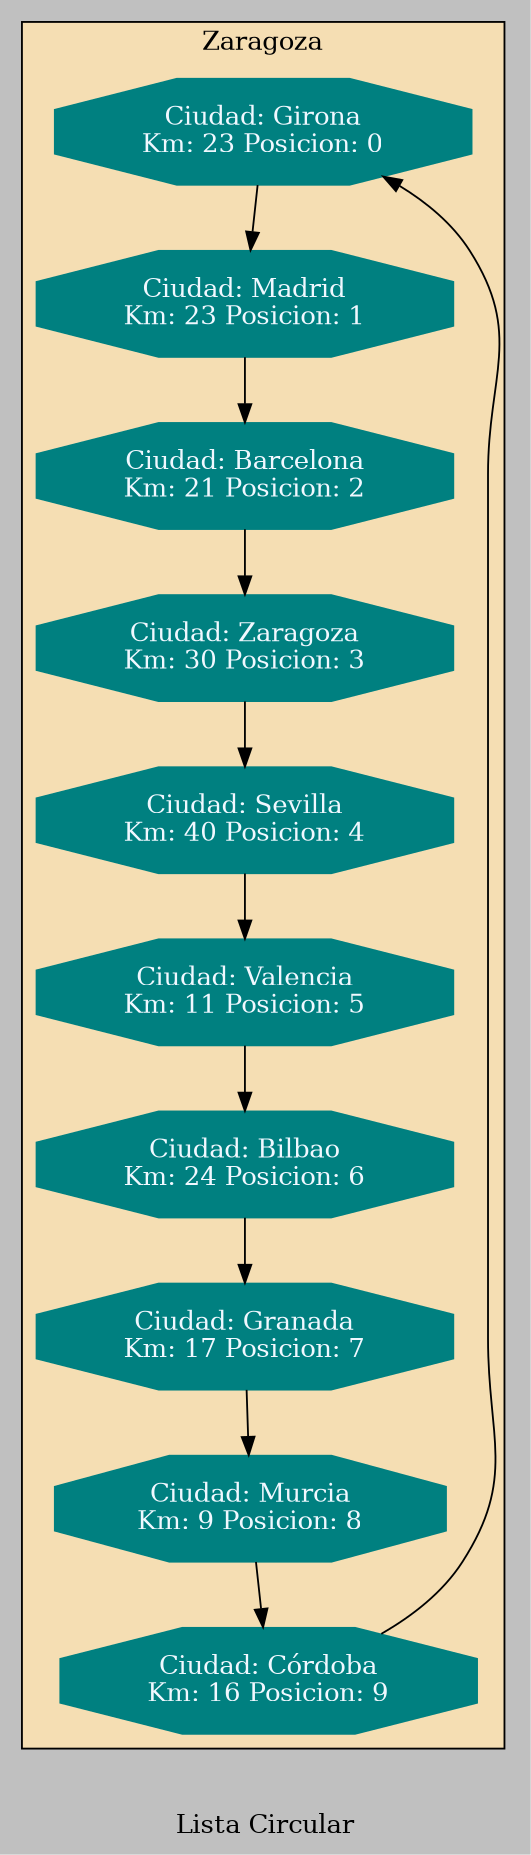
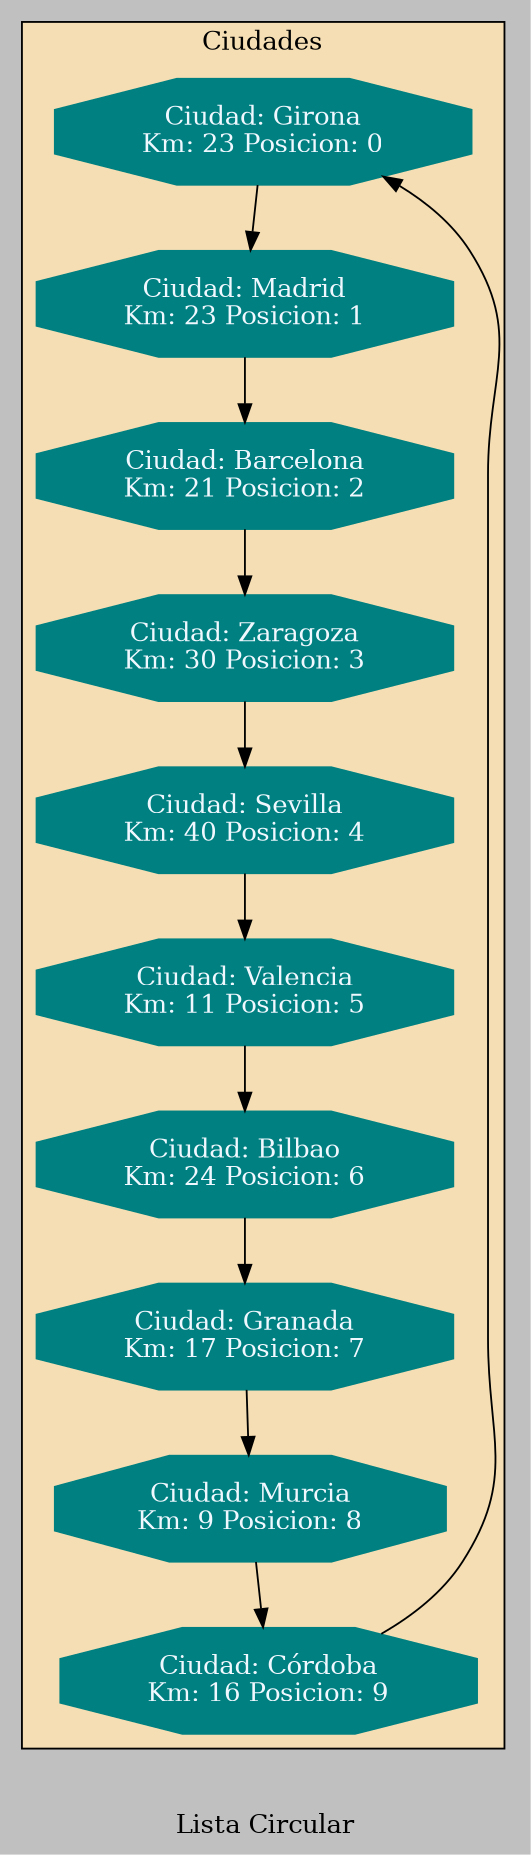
(263, 43) -> (263, 43)
